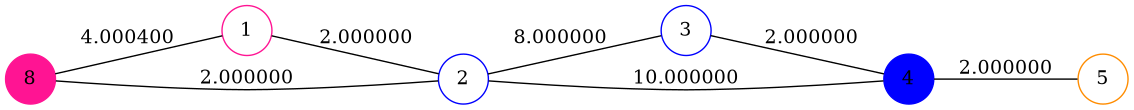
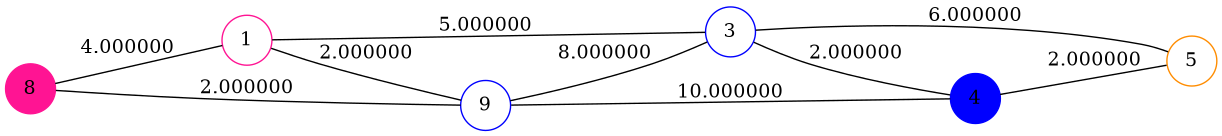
none -> (963, 27)
none -> (489, 36)
(128, 38) -> (128, 48)
(463, 79) -> (486, 105)
